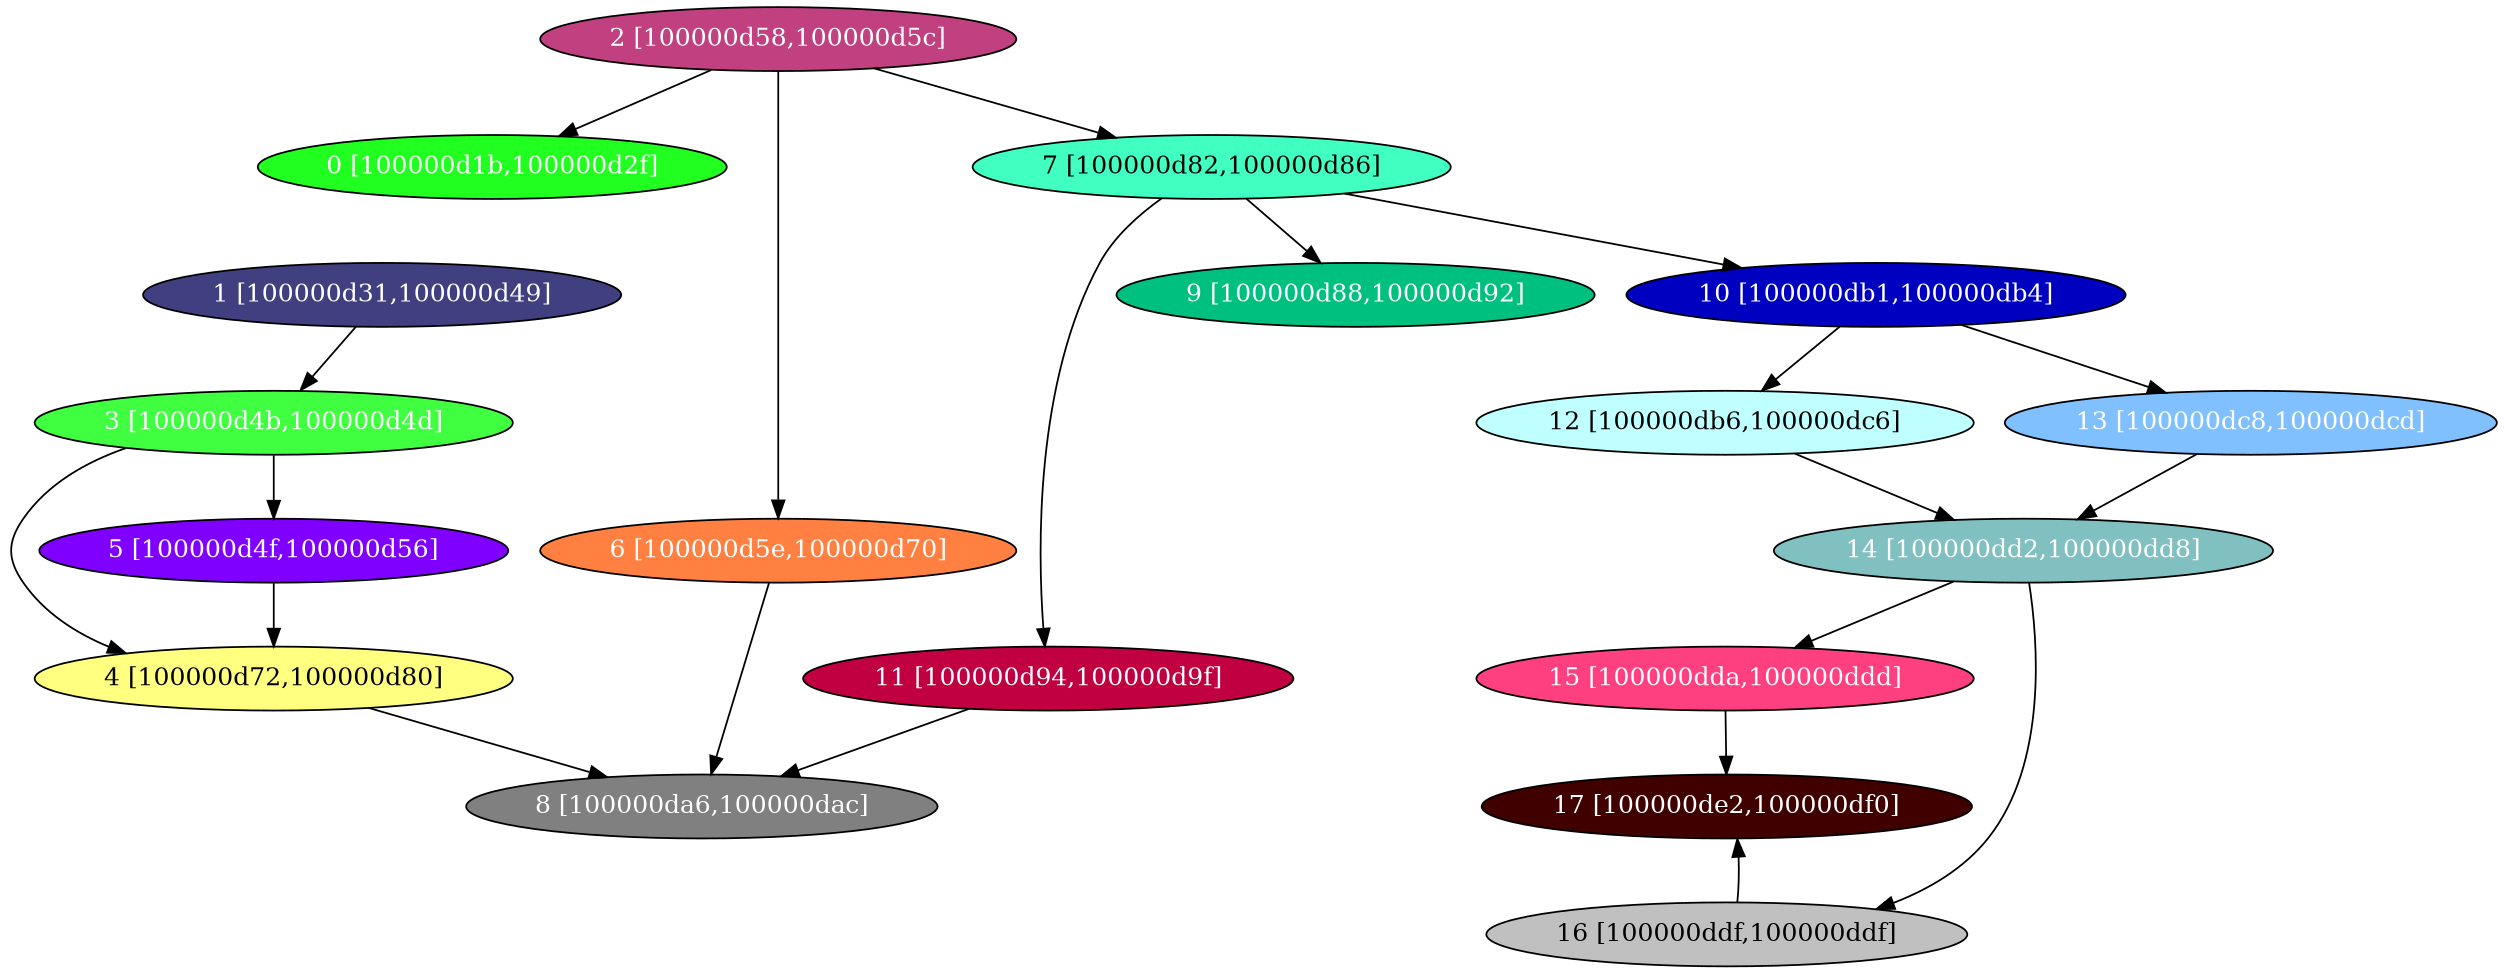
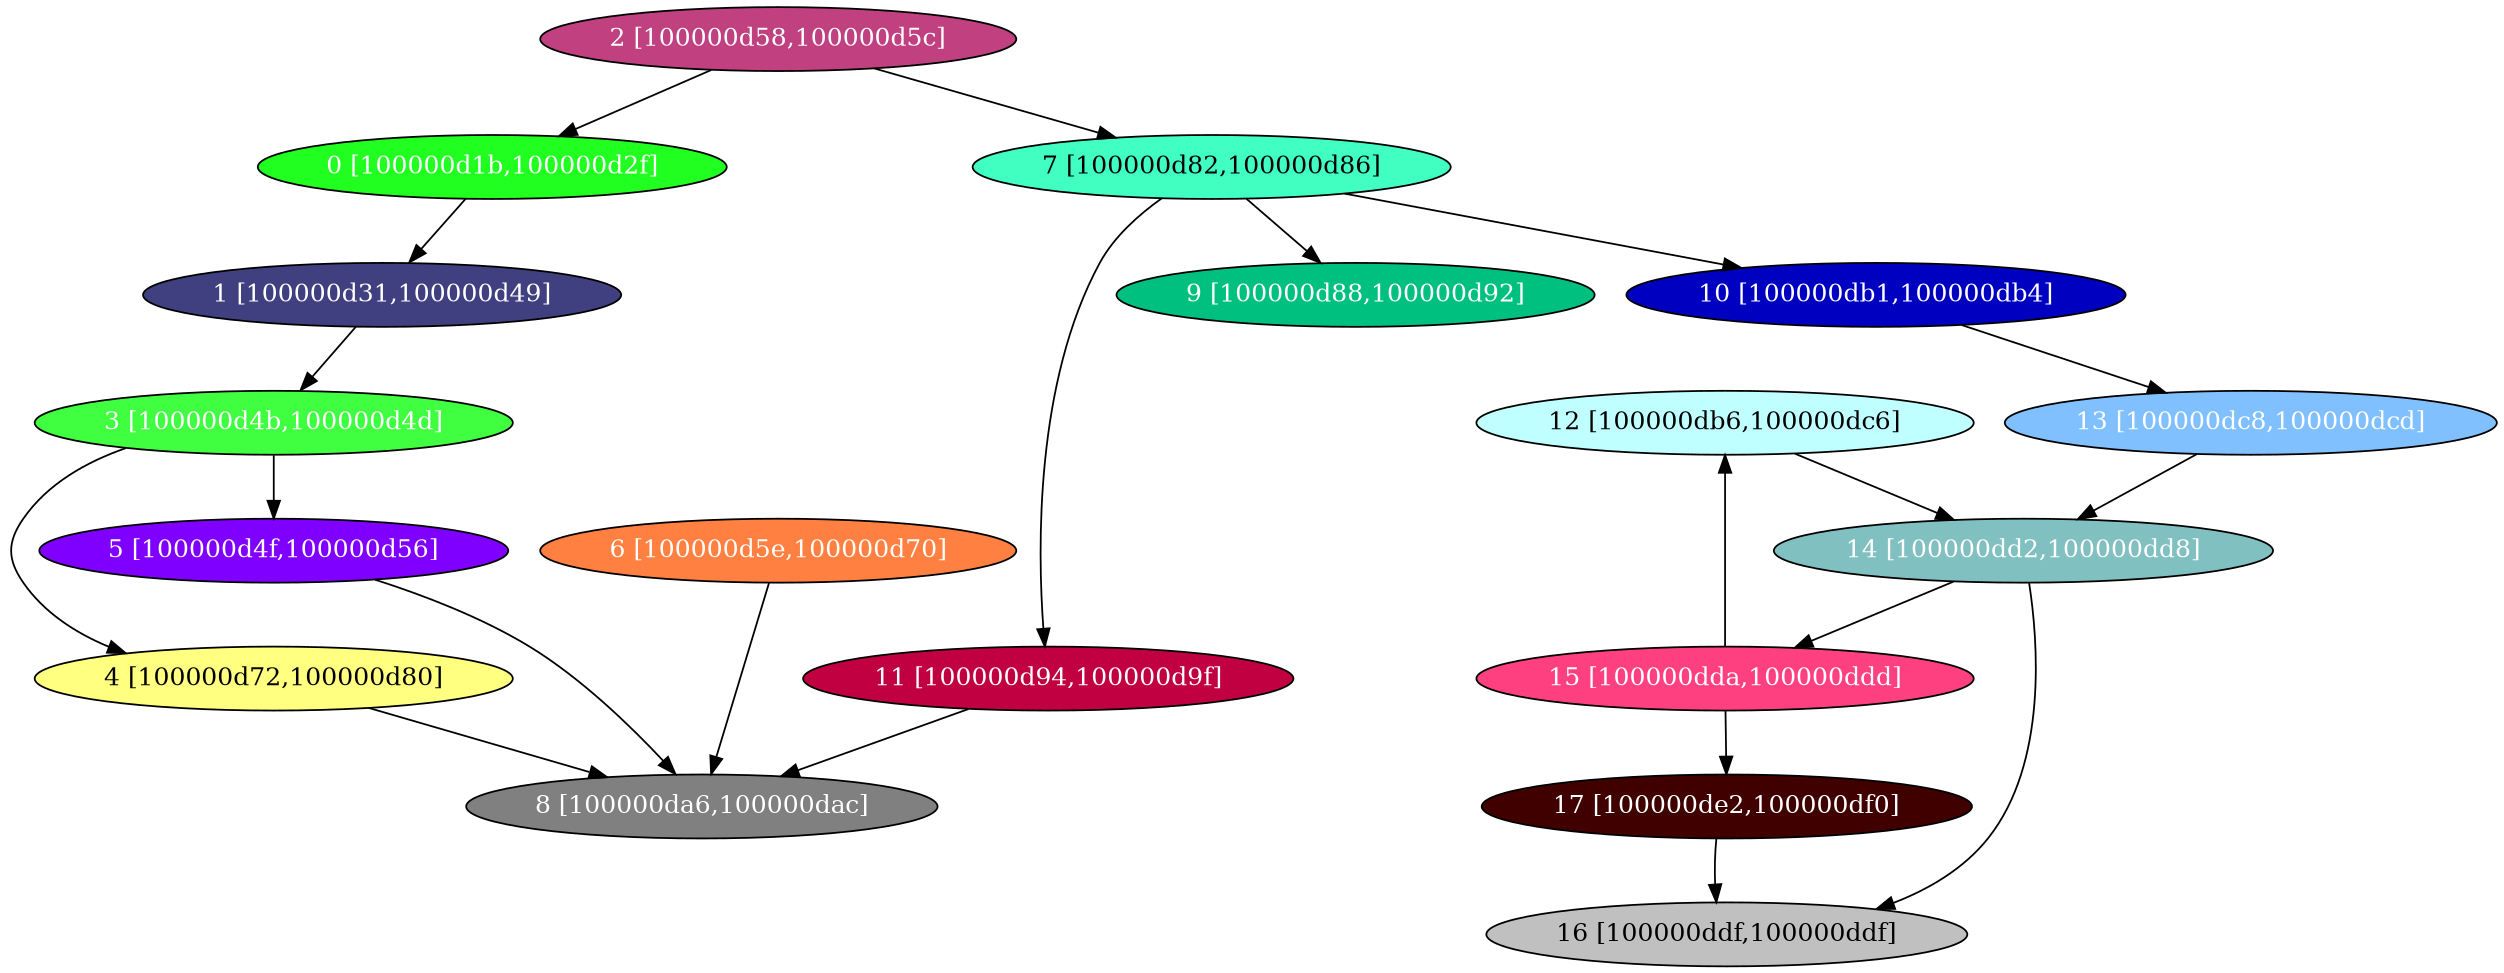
none -> (443, 224)
(778, 285) -> none
(1808, 353) -> (1725, 560)
(274, 606) -> (533, 649)
(1739, 880) -> (1715, 862)
